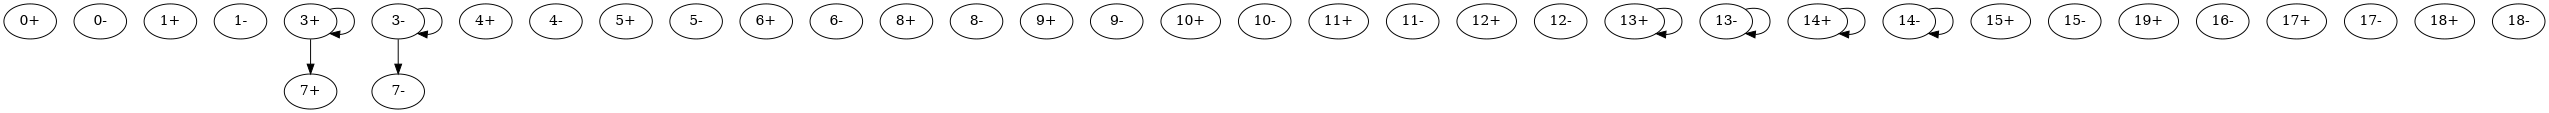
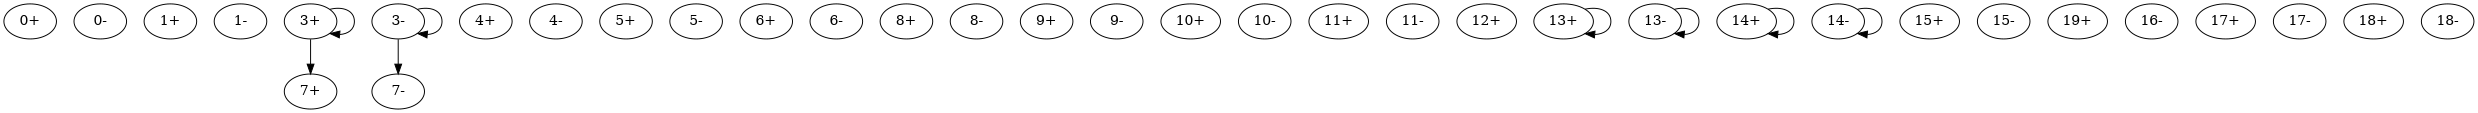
(1561, 21) -> none
